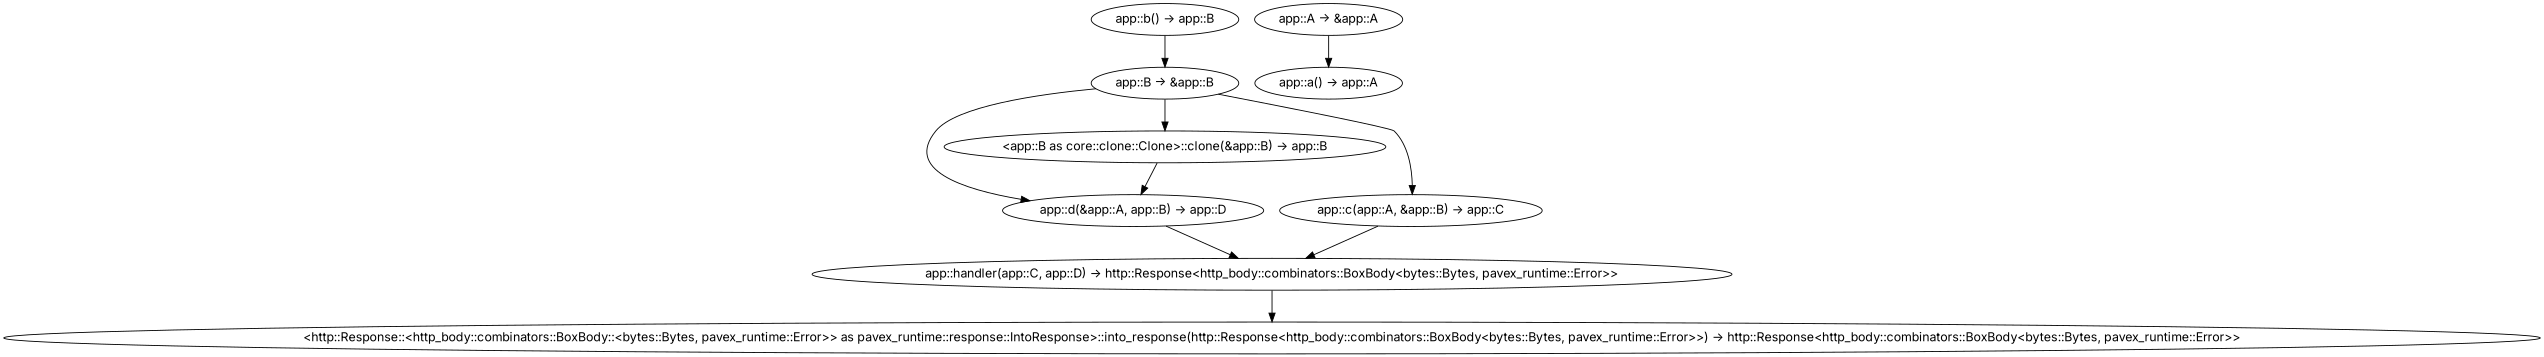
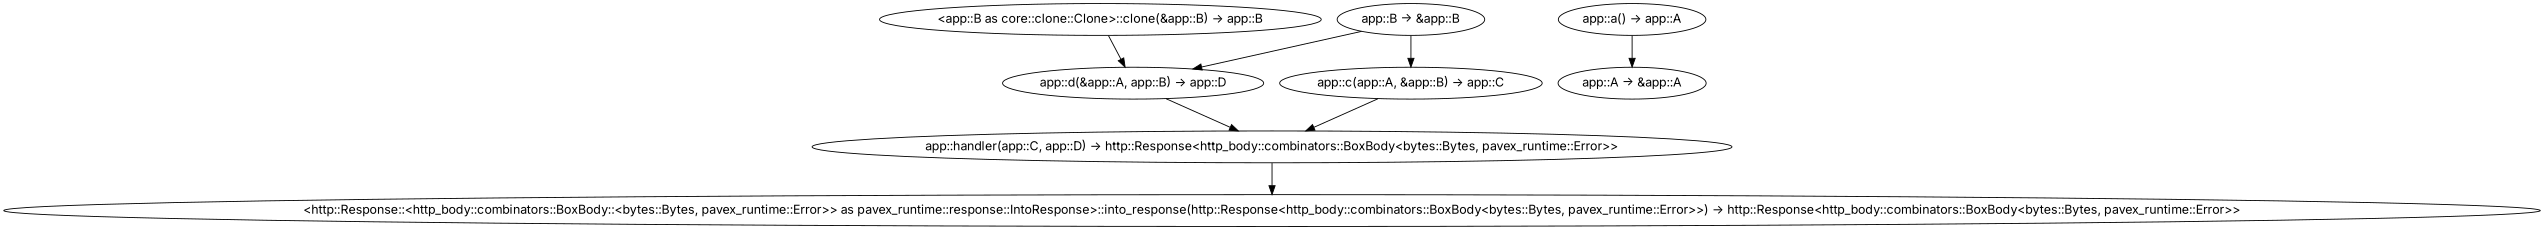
(1165, 19) -> none
(1329, 47) -> (1632, 47)
(1165, 111) -> none
